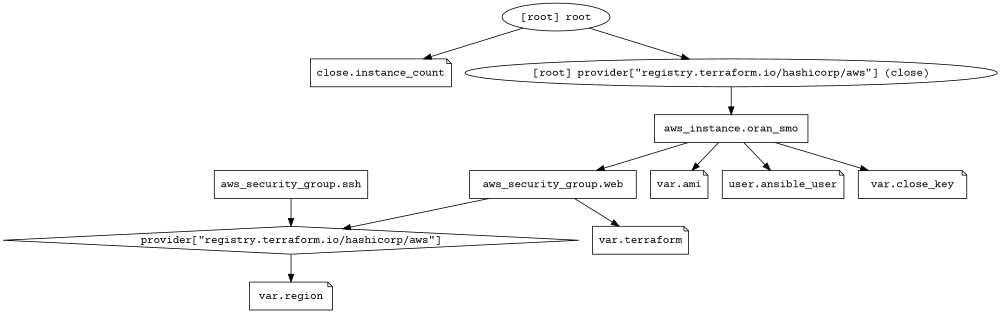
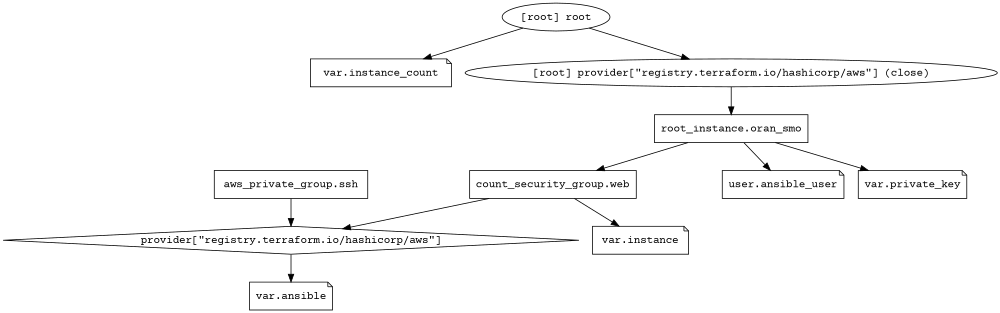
(381, 73) -> (381, 73)
(731, 129) -> (731, 129)
(291, 184) -> (291, 184)
(553, 184) -> (553, 184)
(679, 184) -> none
(913, 184) -> (913, 184)
(641, 240) -> (641, 240)
(291, 296) -> (291, 296)
